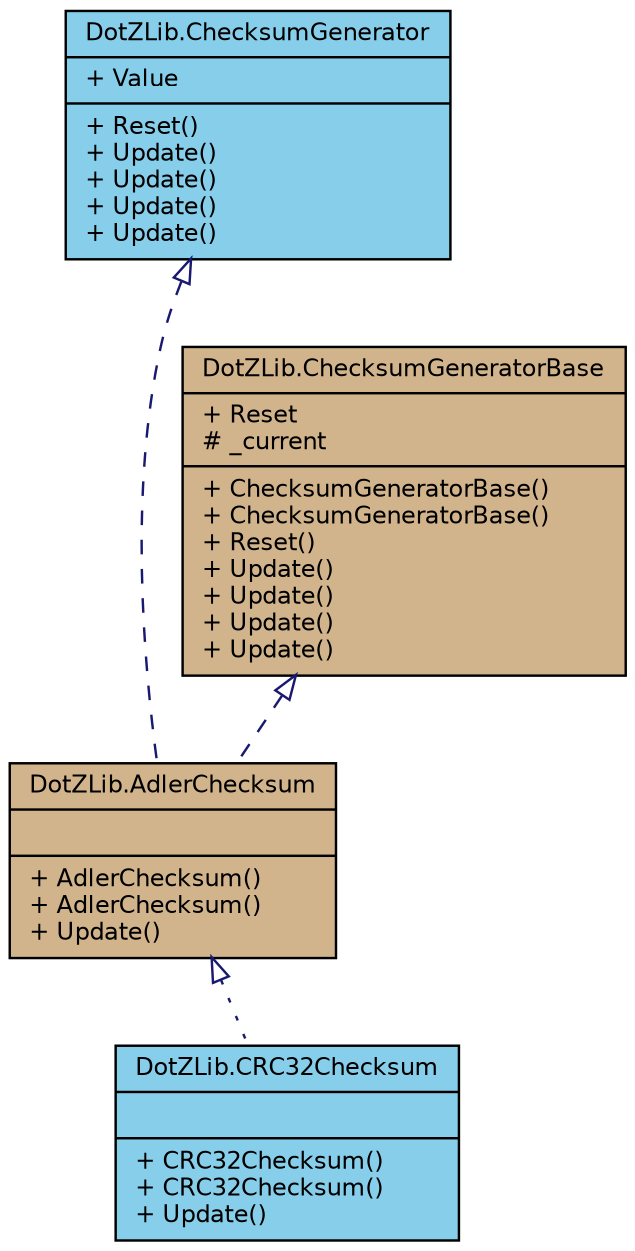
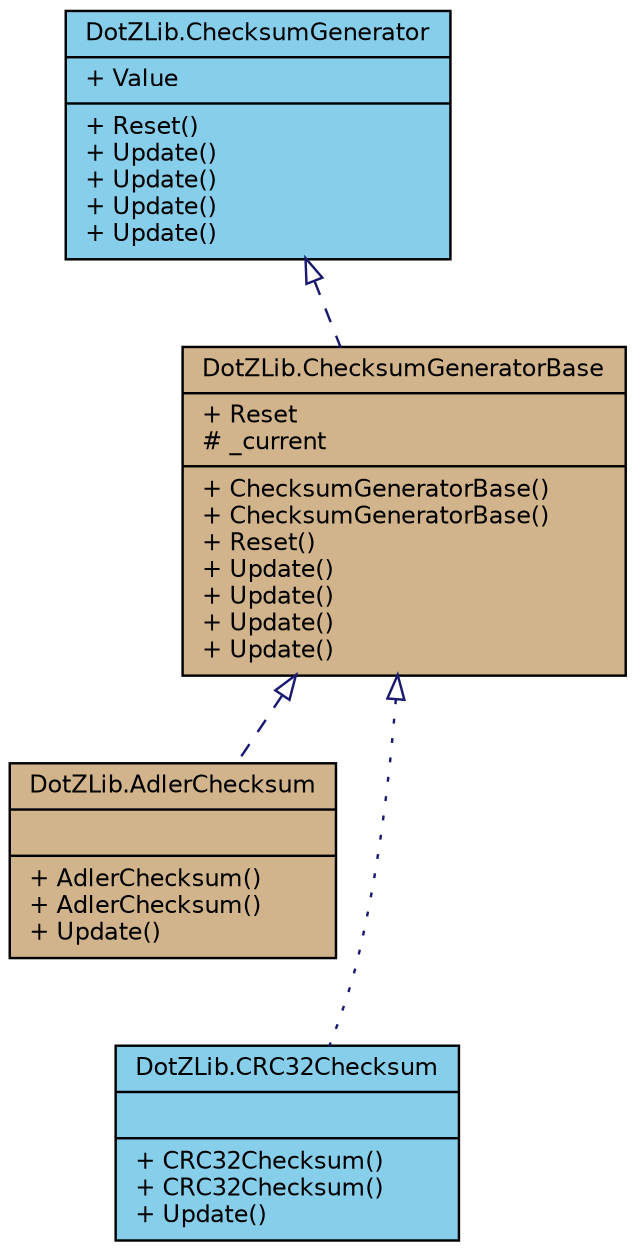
(142, 521) -> (328, 315)
(235, 1013) -> (375, 875)
